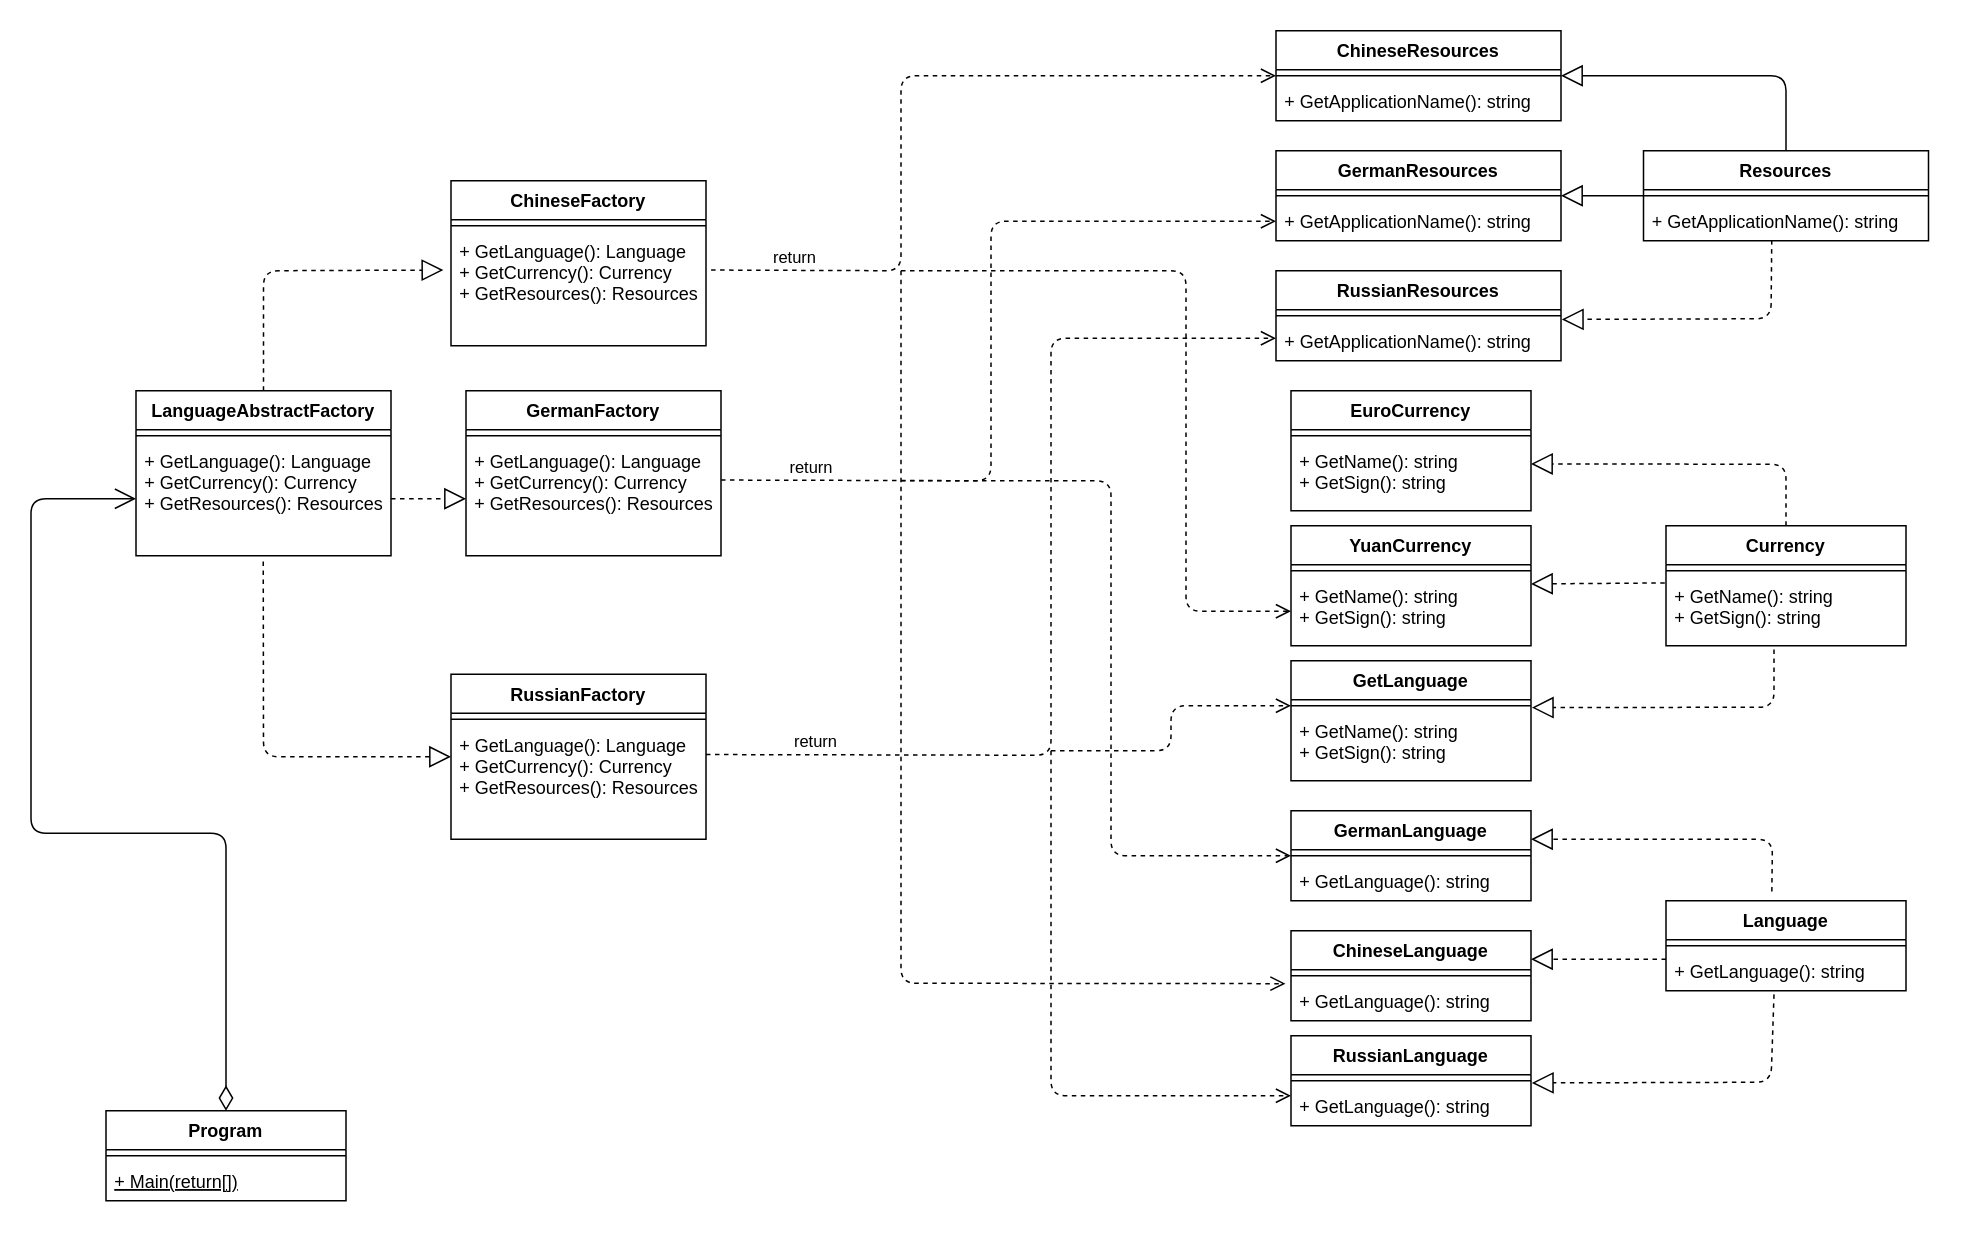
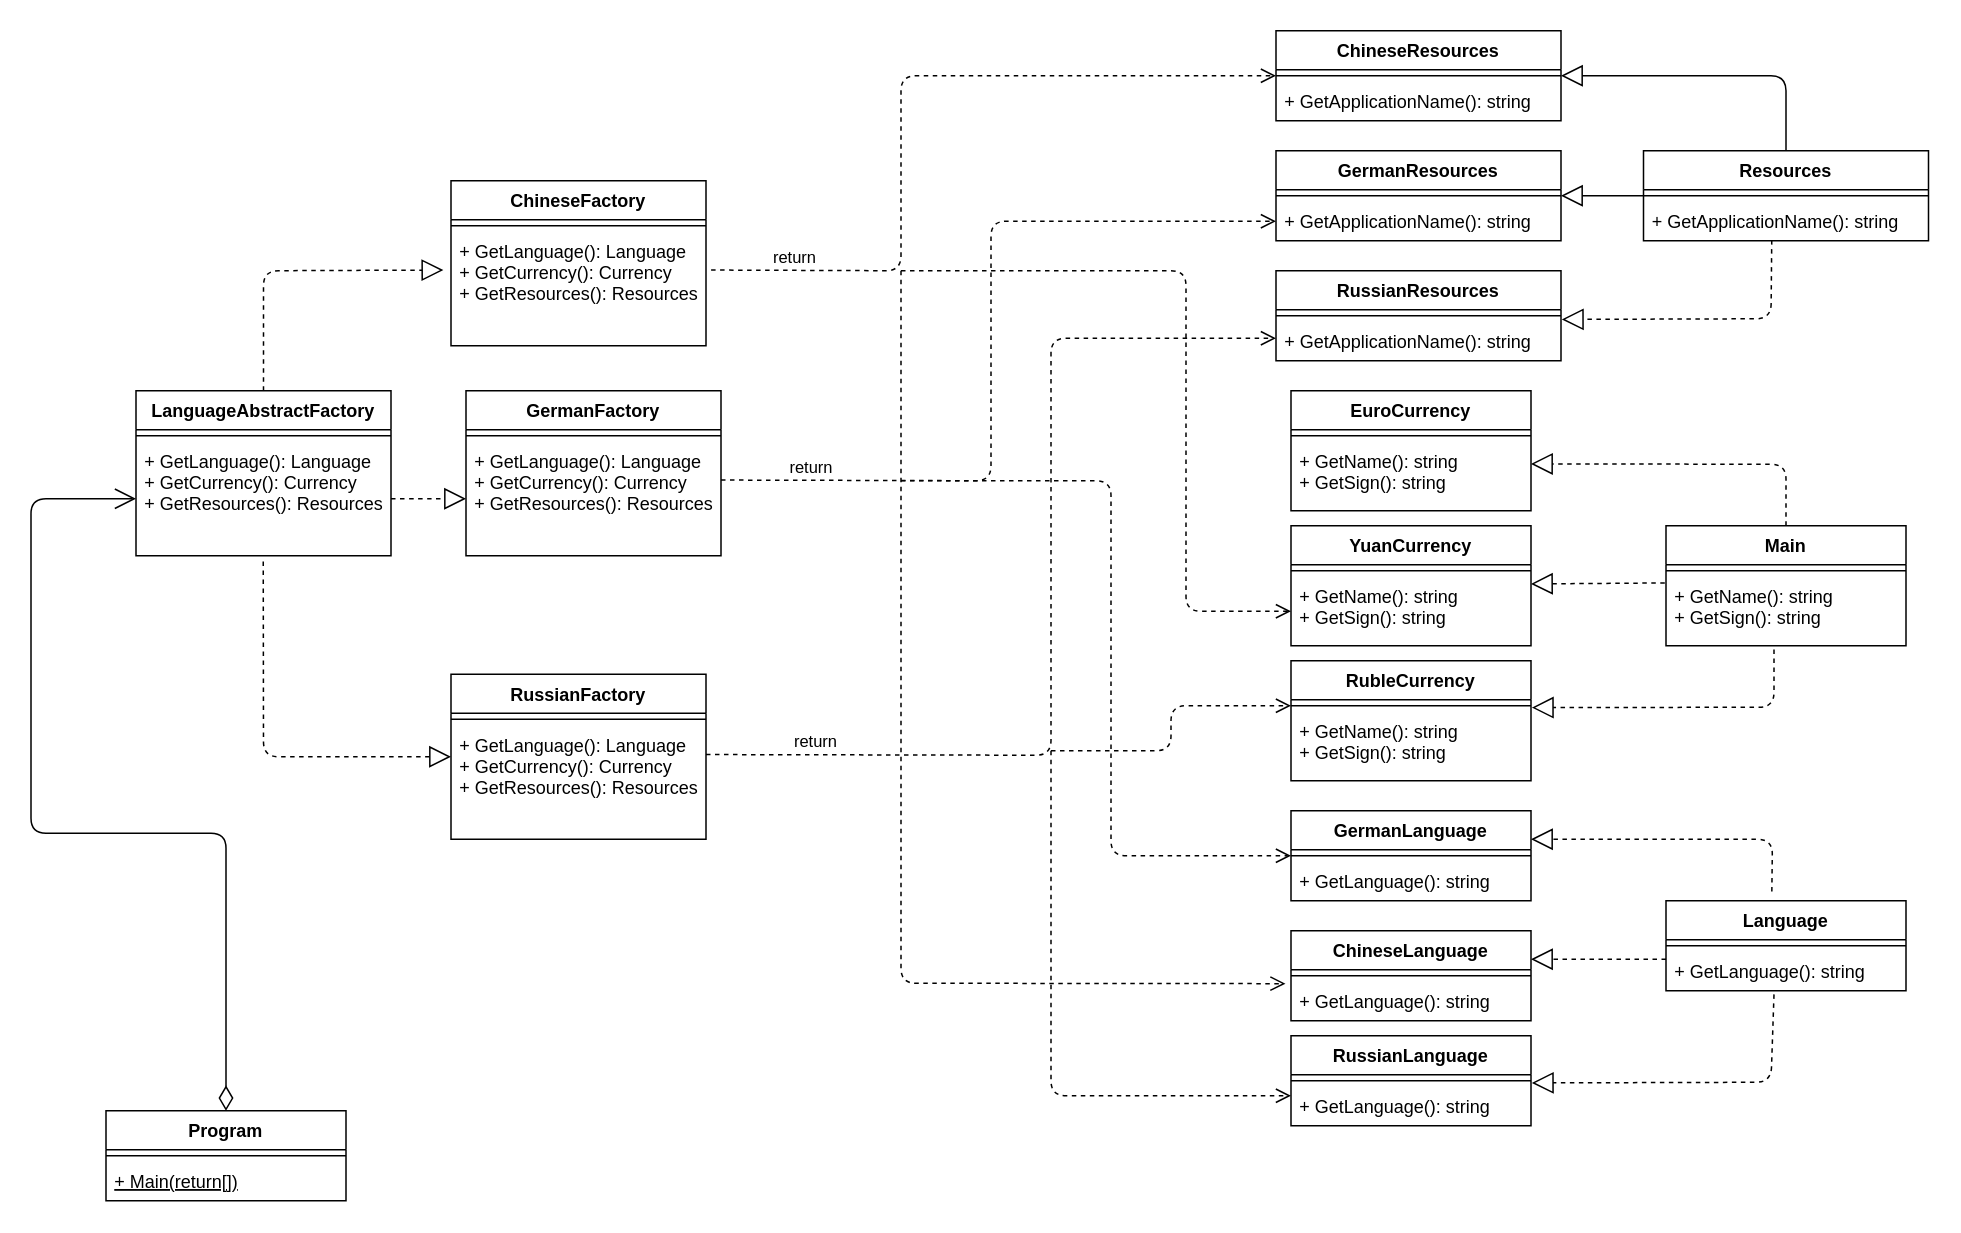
(1785, 546) -> (1785, 546)
(1410, 681) -> (1410, 681)
